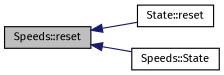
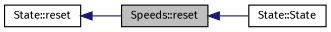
(120, 25) -> (107, 16)
(176, 59) -> (287, 16)
